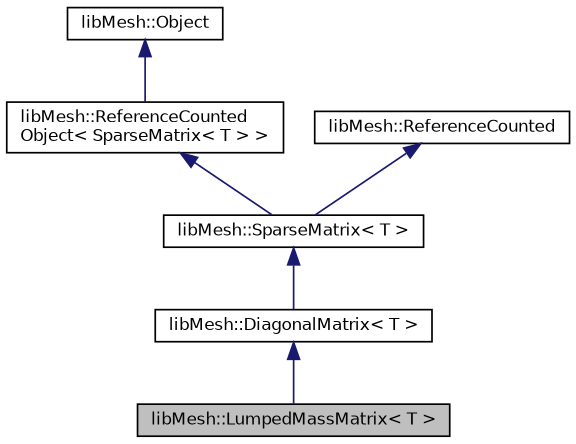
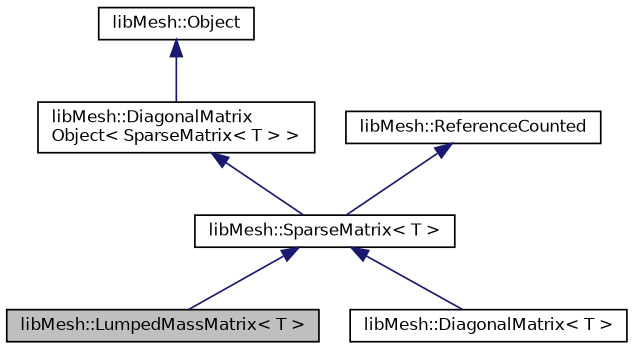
(145, 127) -> (176, 127)
(294, 382) -> (236, 283)
